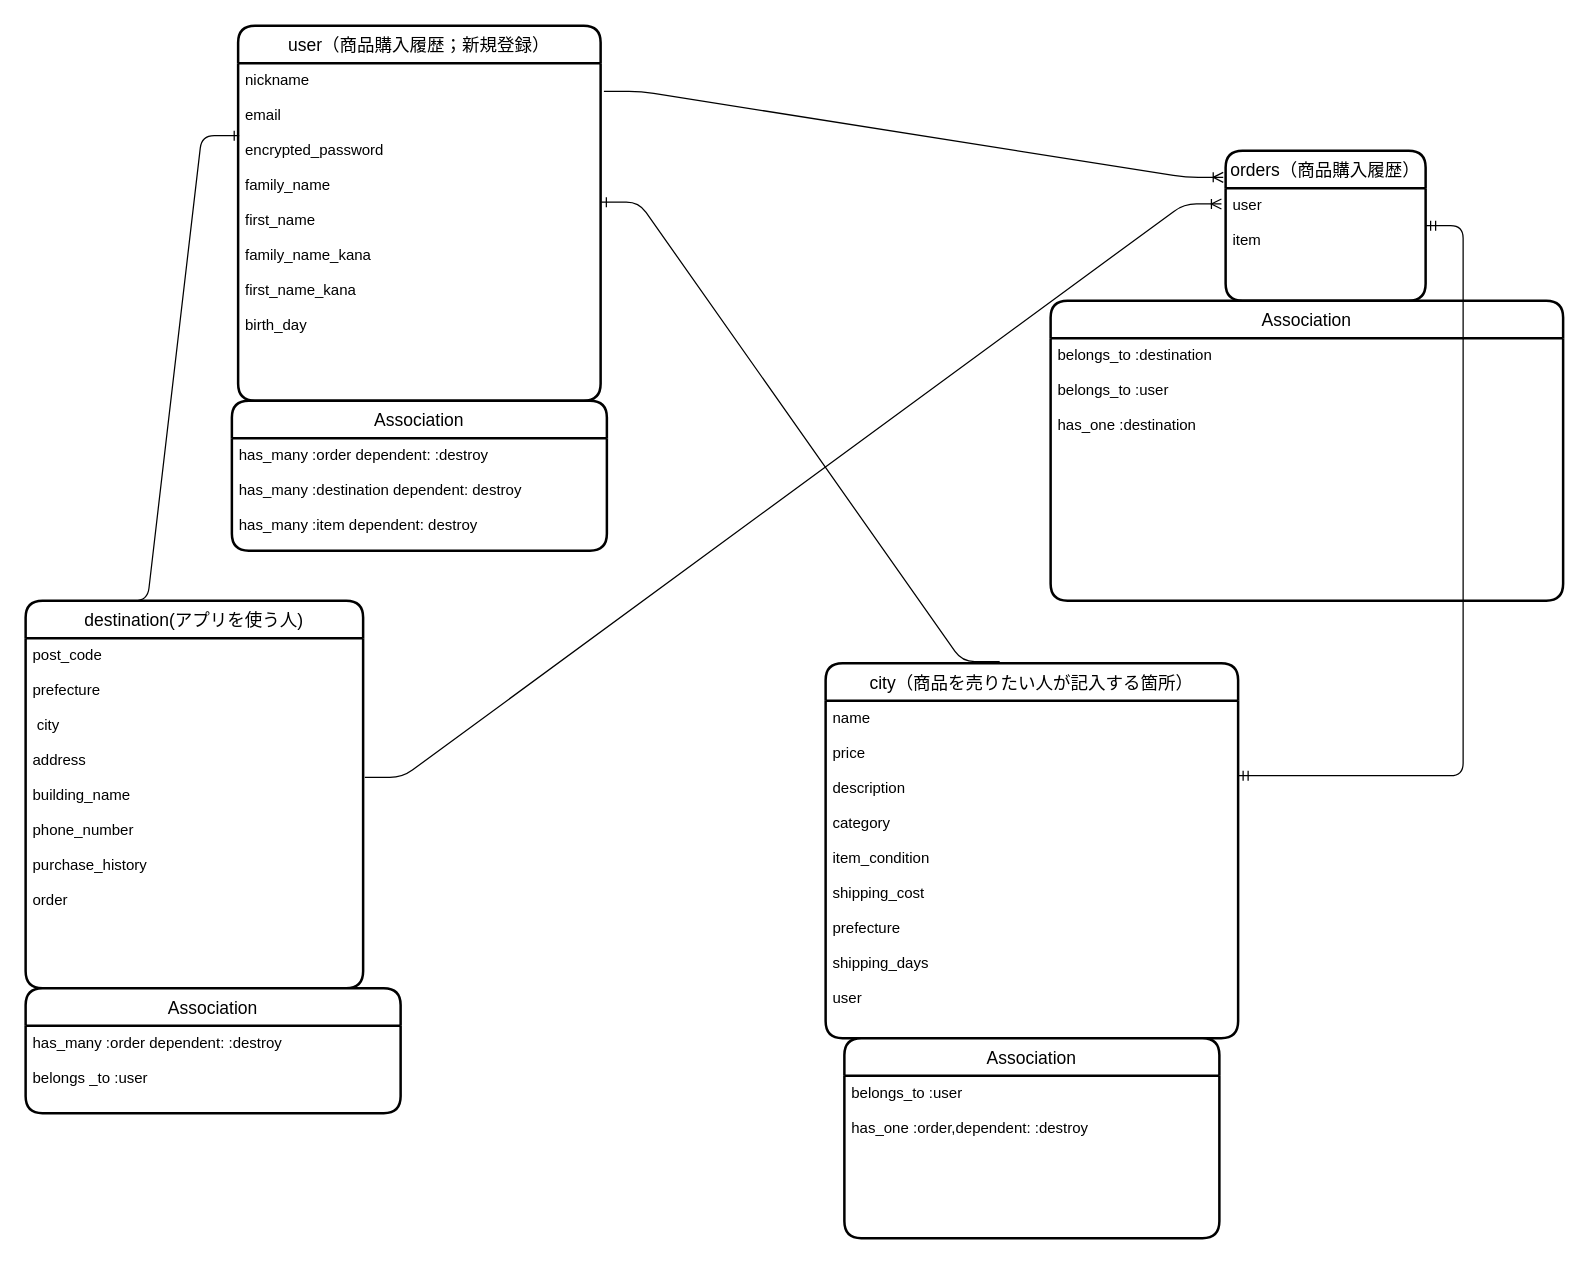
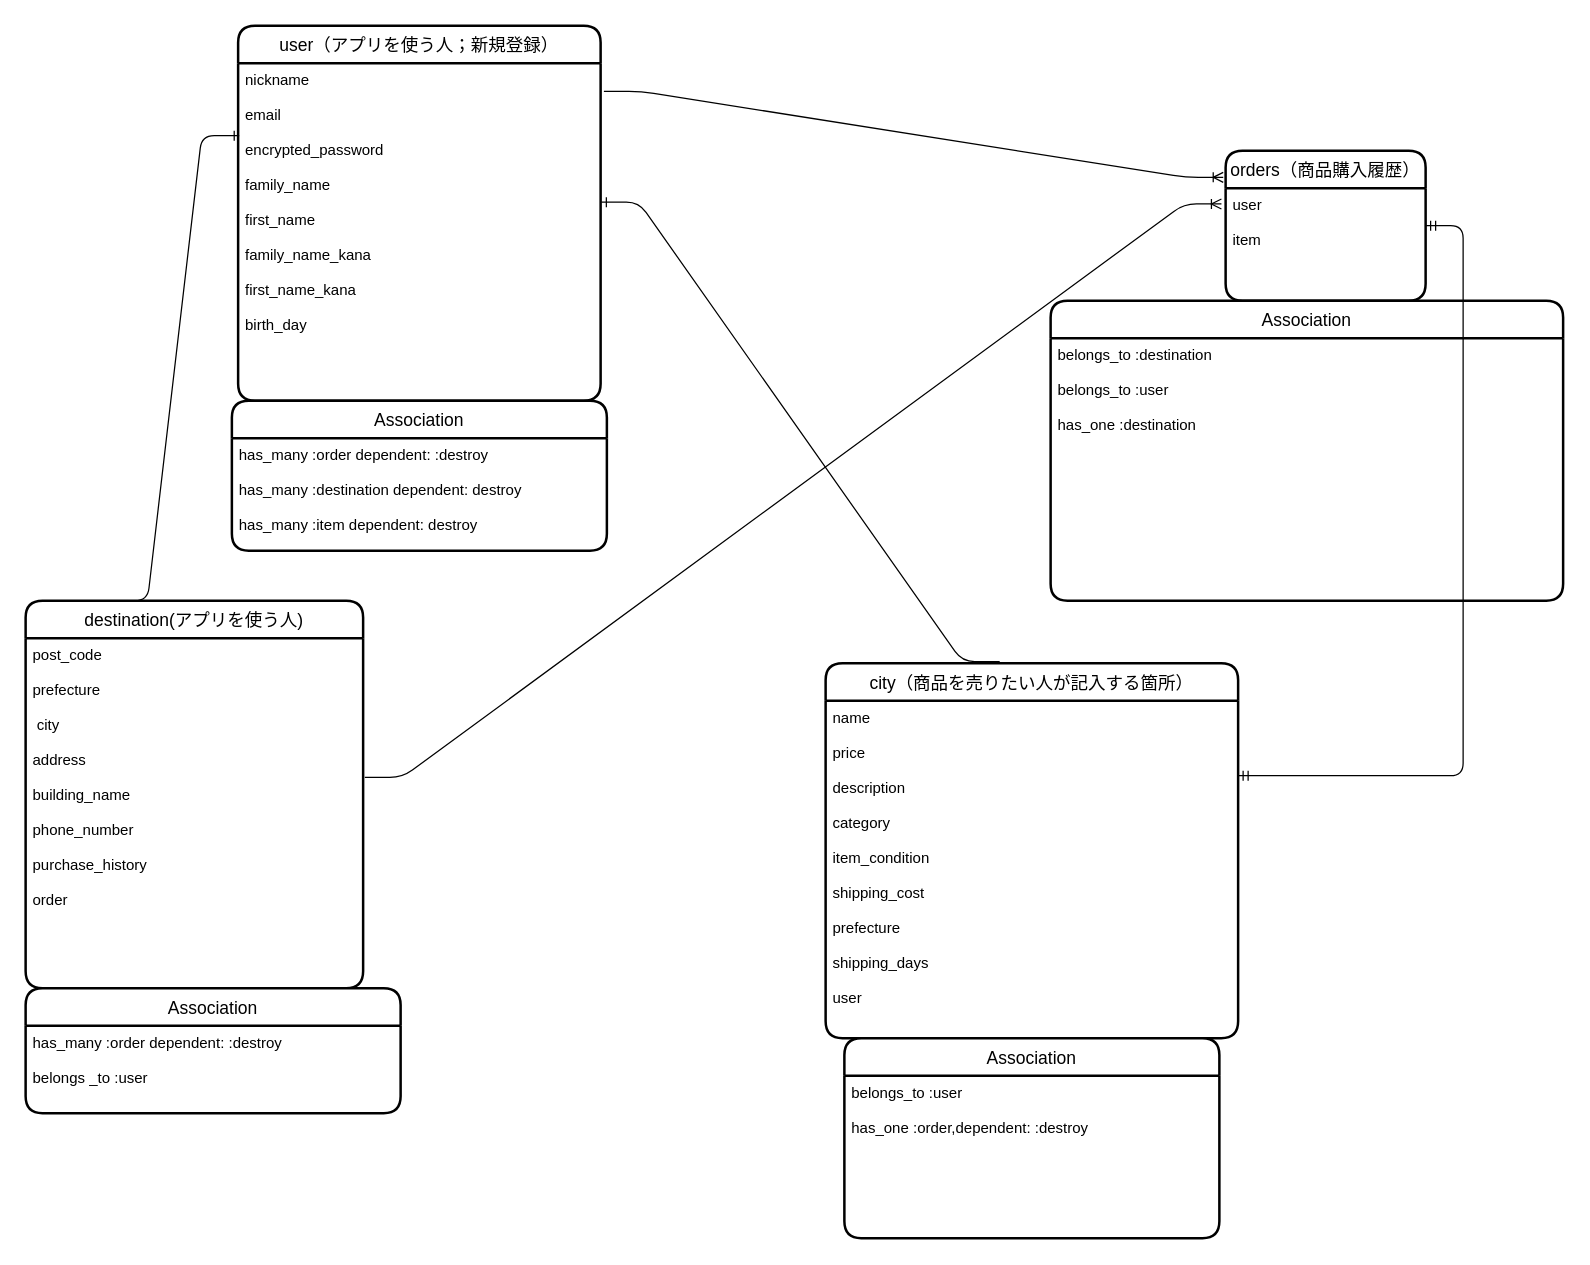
(419, 45) -> (419, 45)
